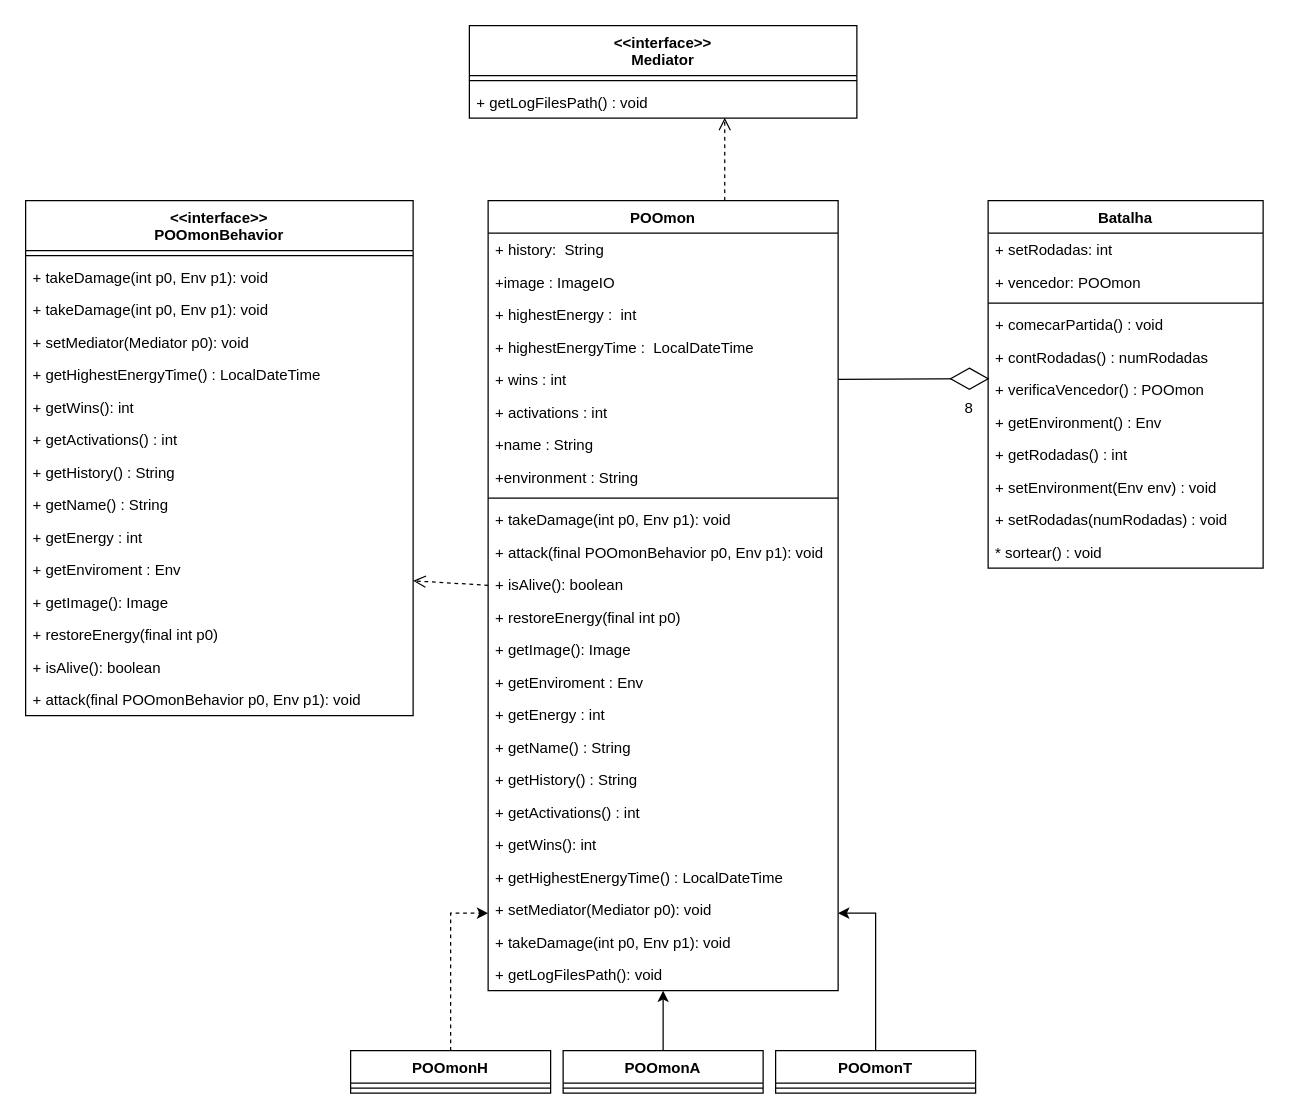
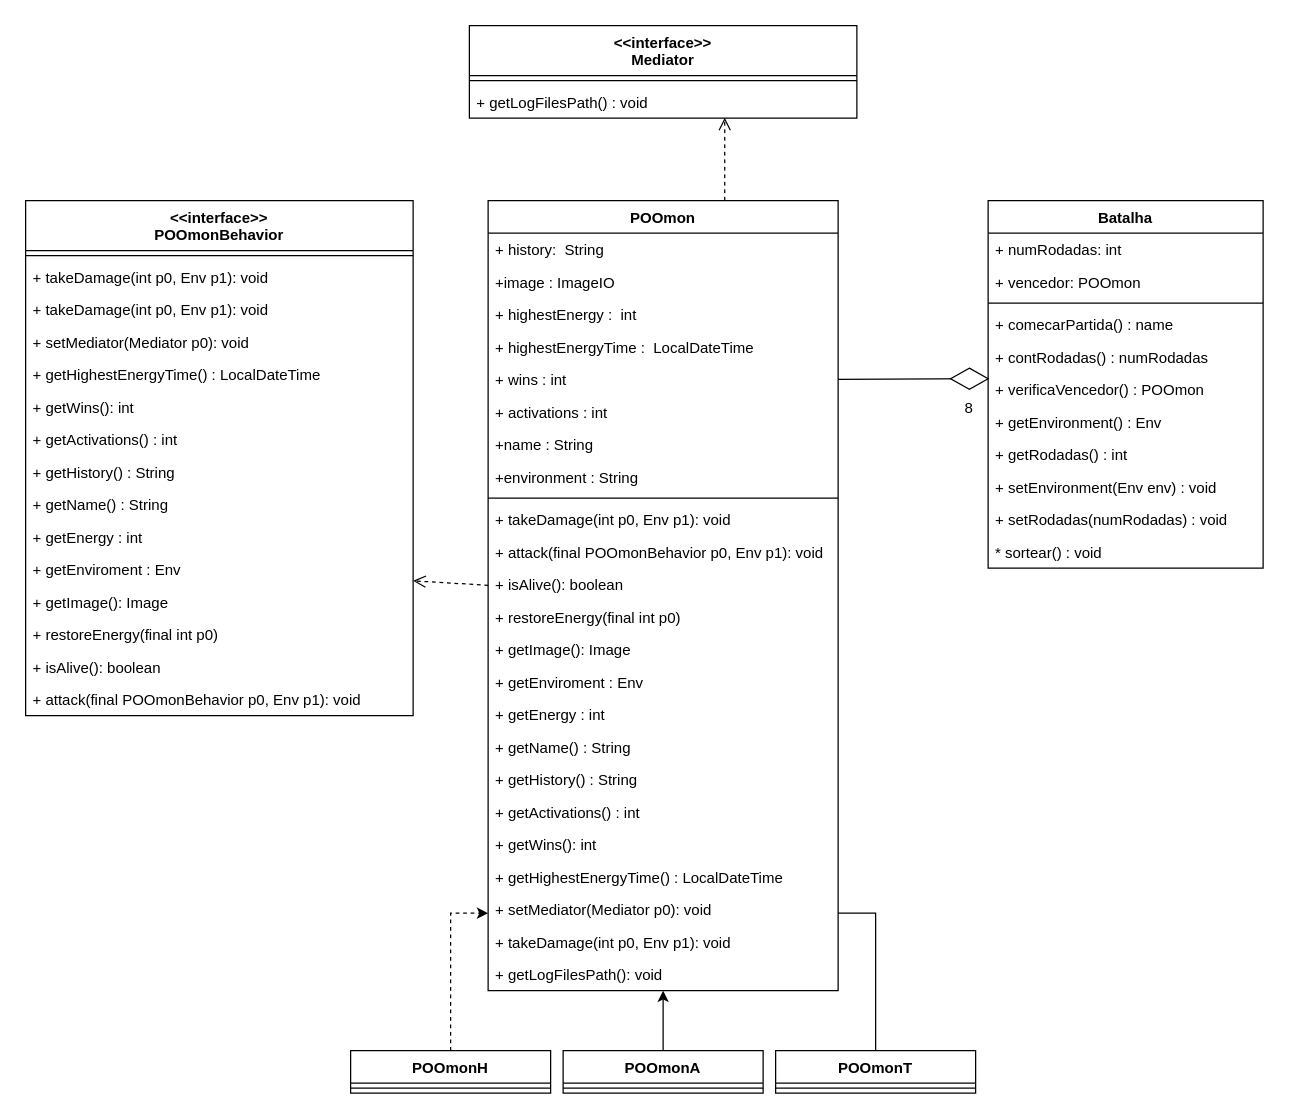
(1059, 250) -> (1059, 250)
(1088, 325) -> (1090, 325)
(848, 913) -> (845, 913)
